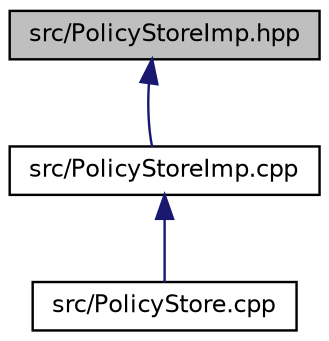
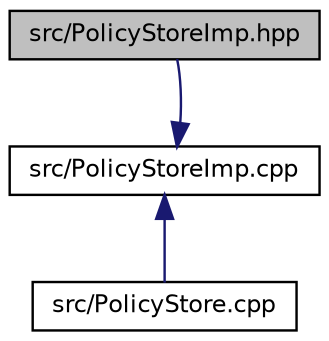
(149, 115) -> (181, 91)
